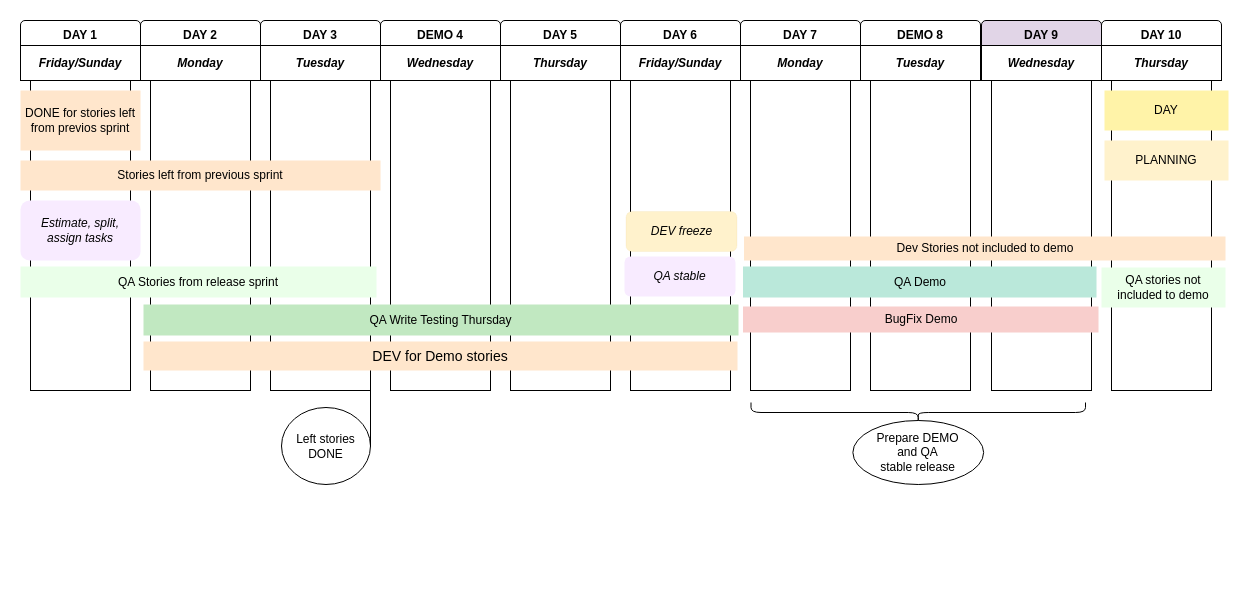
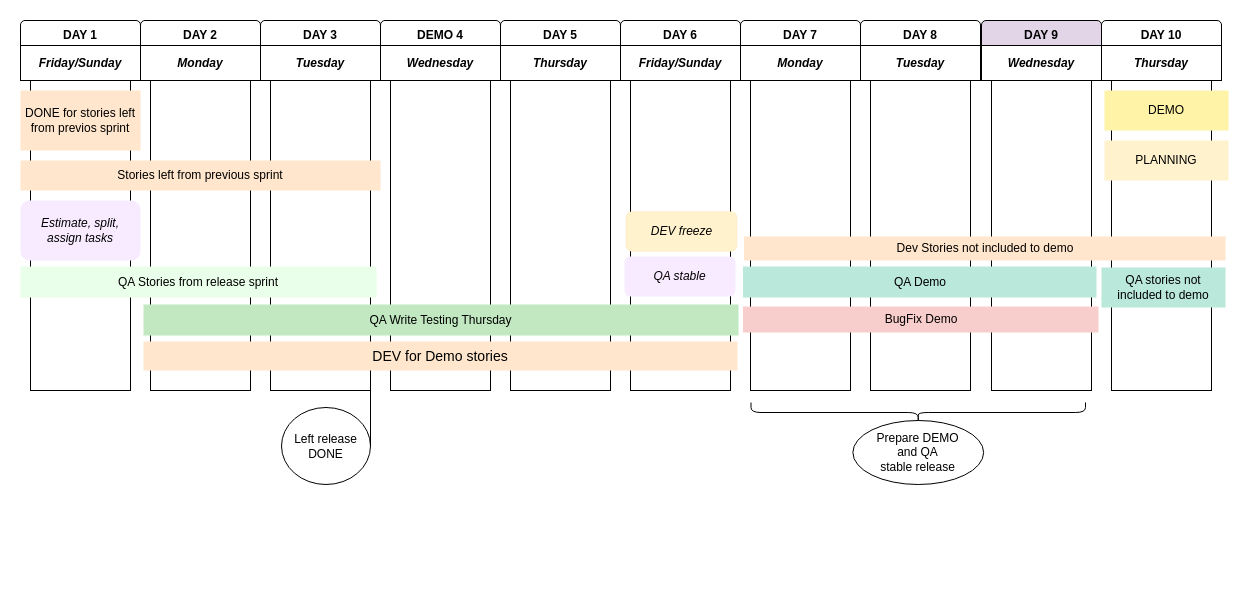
(921, 36) -> (921, 36)
(1167, 111) -> (1167, 111)
(1164, 288) -> (1164, 288)
(326, 447) -> (326, 447)
